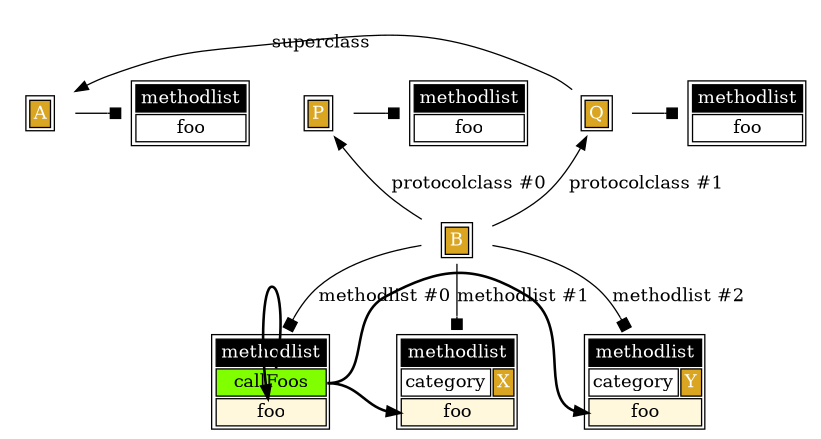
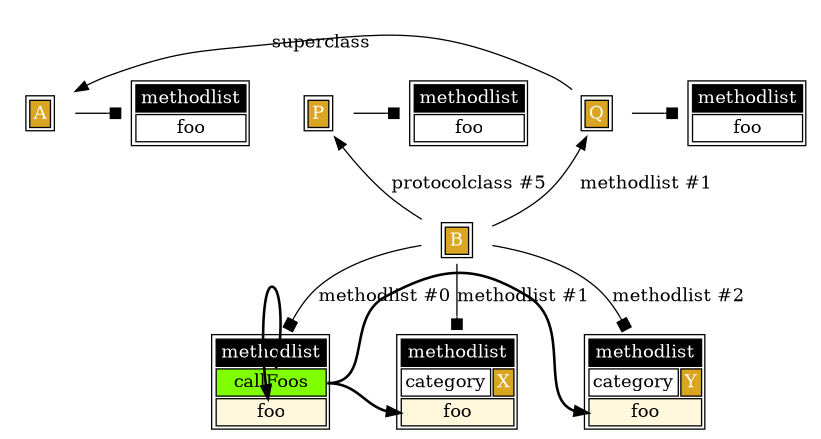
(466, 184) -> (466, 184)
(643, 184) -> (643, 184)
